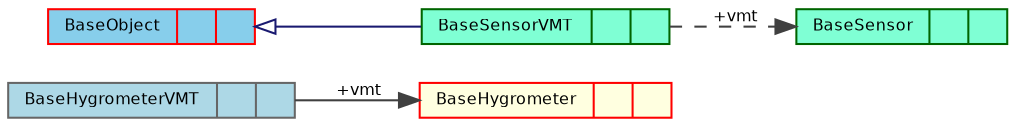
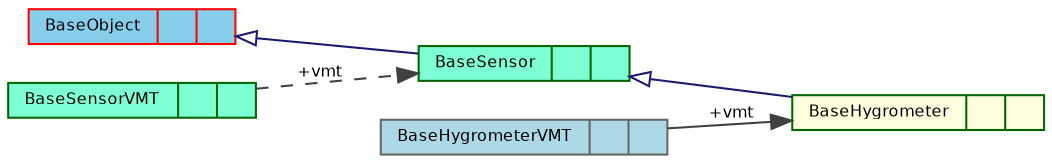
(348, 27) -> (338, 46)
none -> (721, 88)
(546, 100) -> (918, 113)
